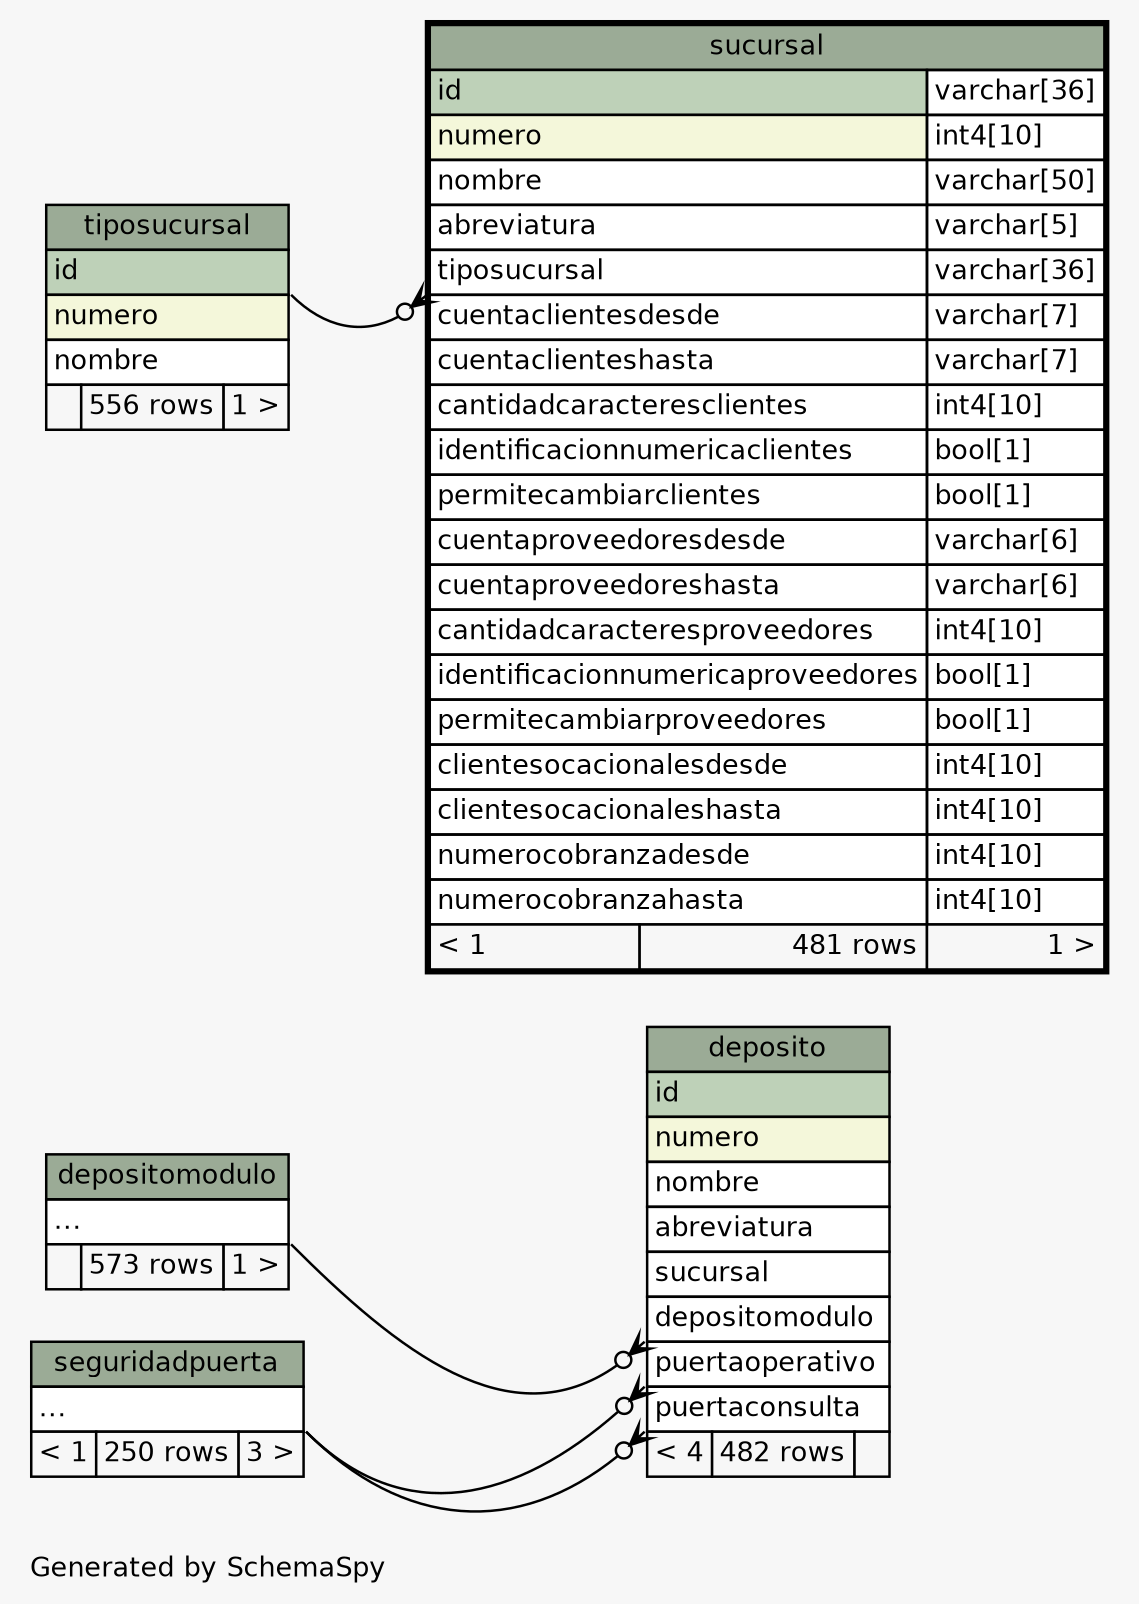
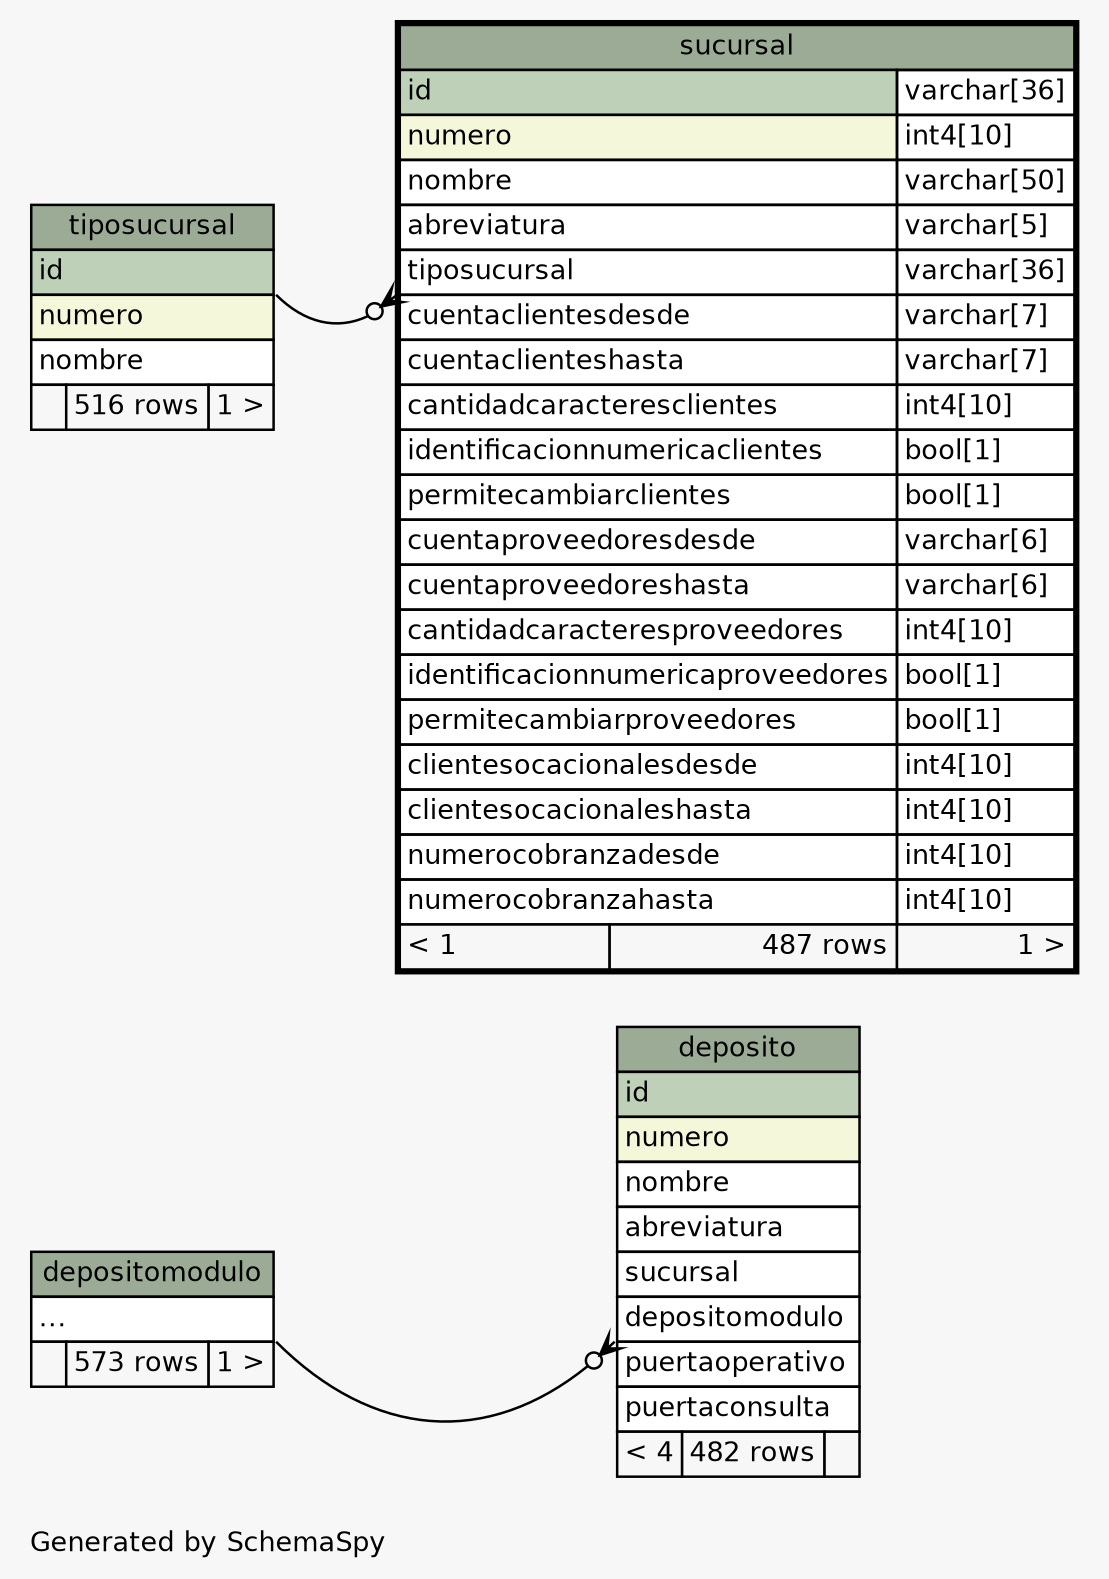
(152, 406) -> (137, 406)
(856, 946) -> (826, 946)
(166, 1409) -> none
